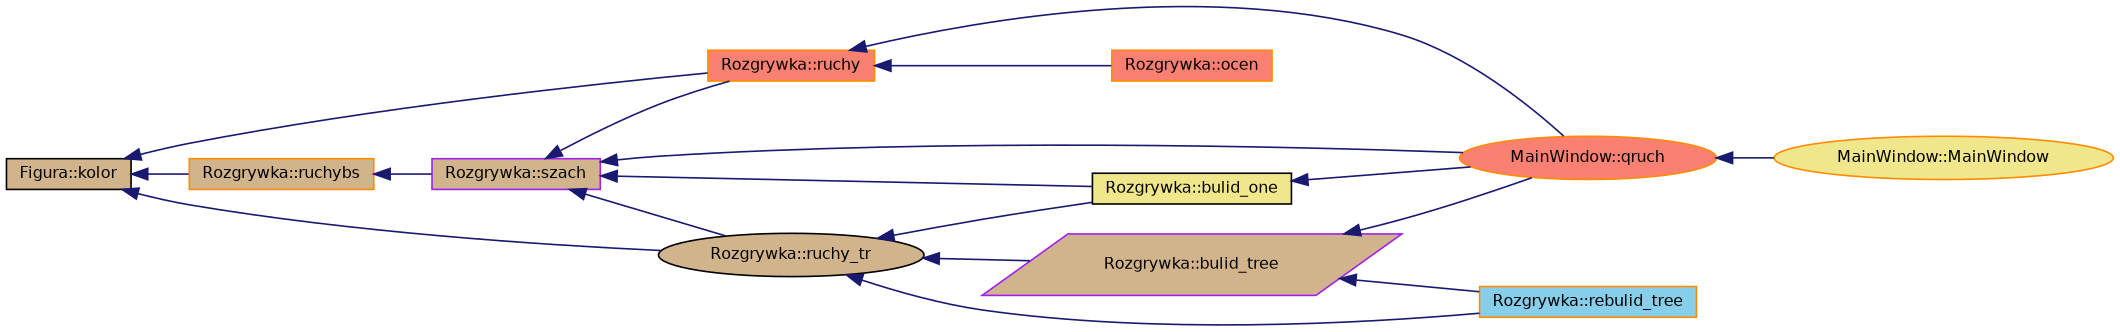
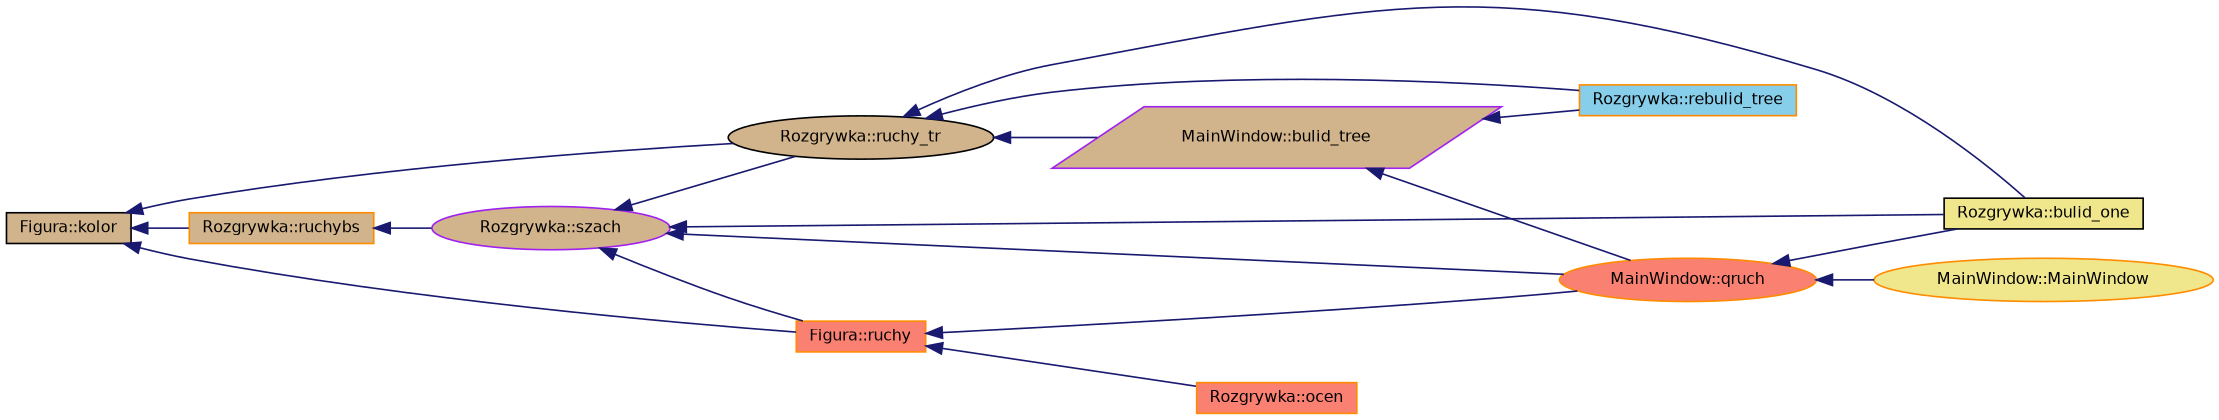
(791, 66) -> (861, 337)
(1389, 173) -> (1873, 245)
(516, 174) -> (551, 228)
(1192, 265) -> (1277, 138)
